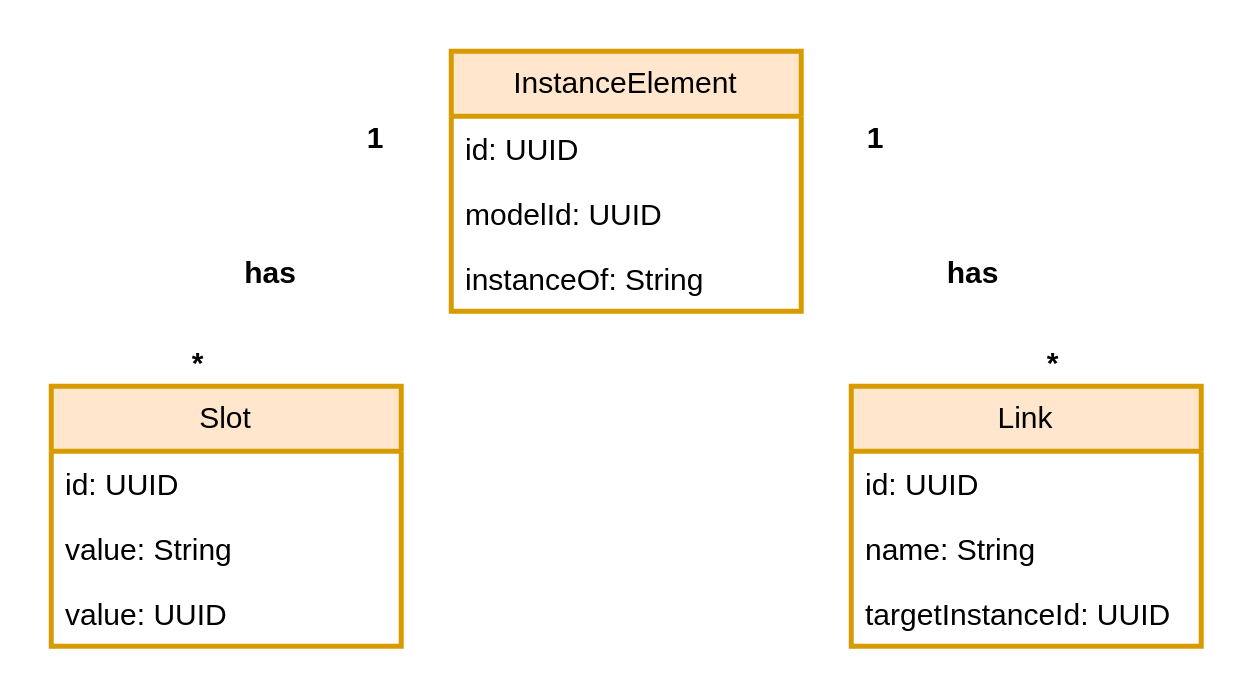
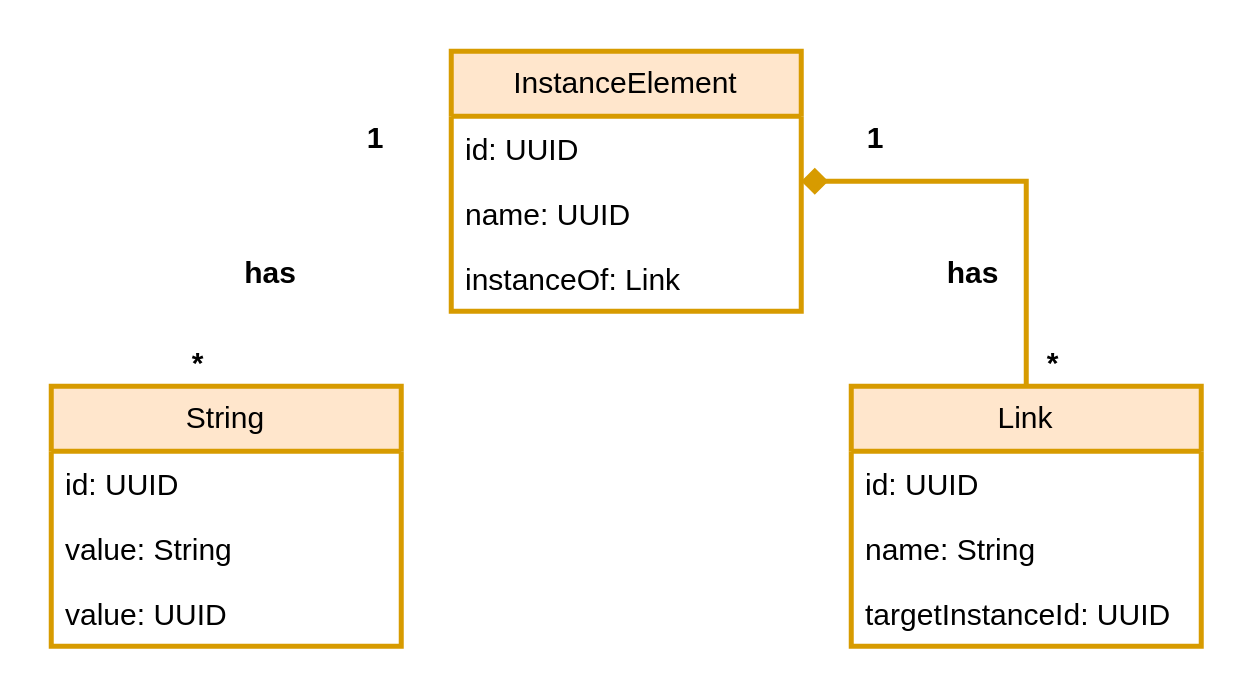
none -> (1026, 182)
(564, 217) -> (542, 217)
(602, 282) -> (585, 282)
(226, 419) -> (226, 419)
